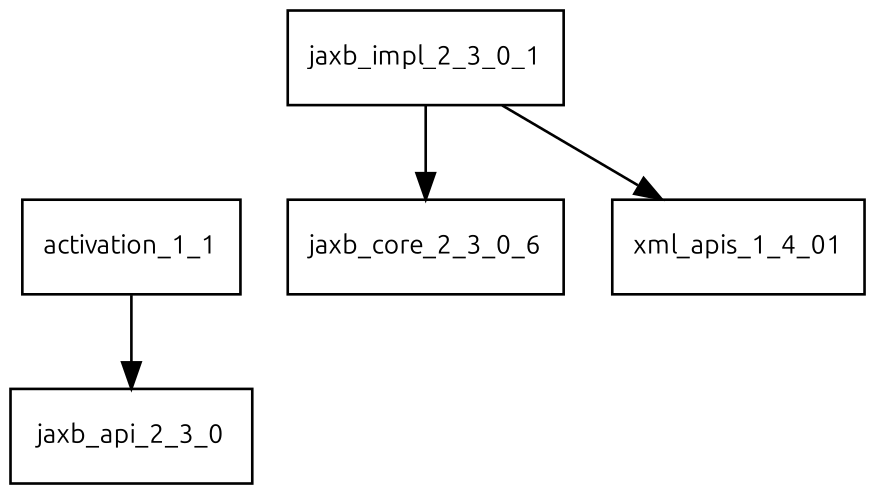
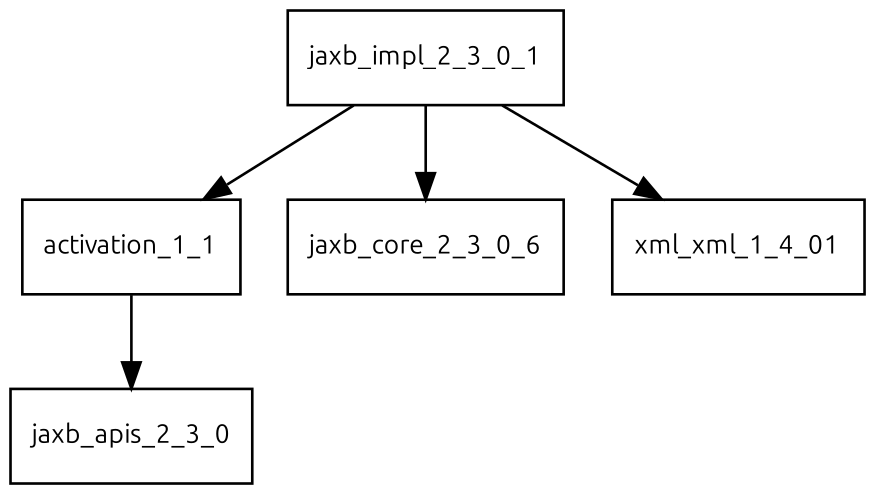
none -> (290, 145)
(738, 247) -> (738, 247)
(131, 436) -> (131, 436)
